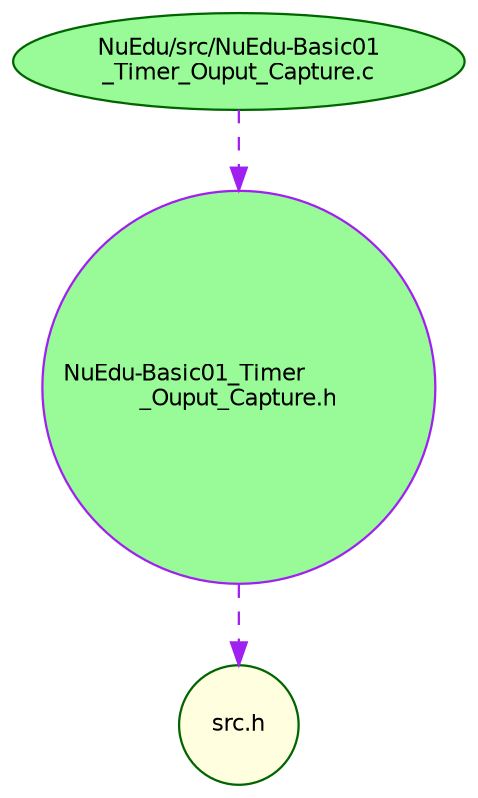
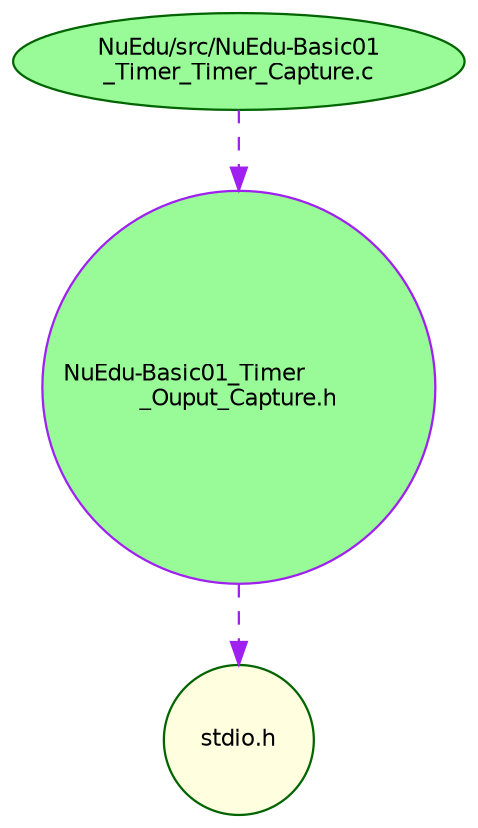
(239, 61) -> (239, 62)
(239, 725) -> (239, 740)
